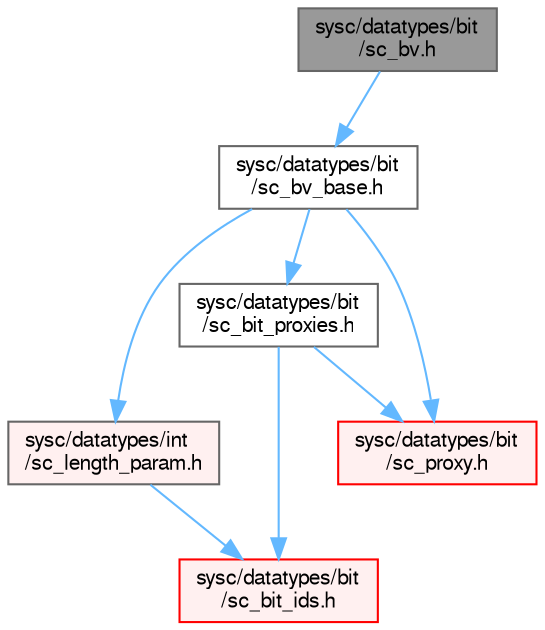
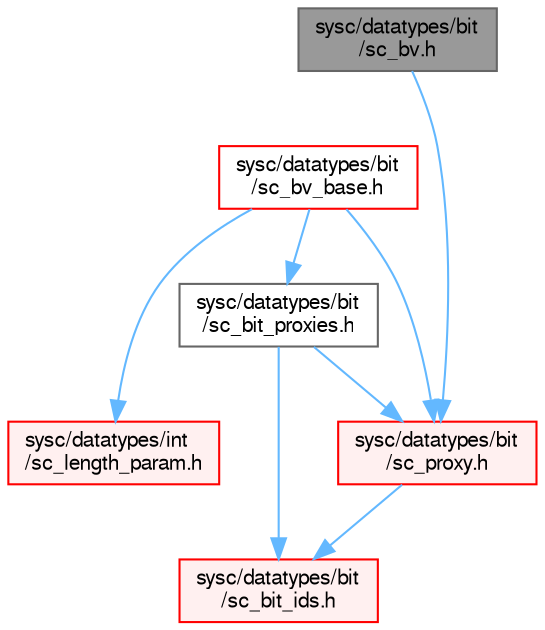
(363, 99) -> (447, 233)
(318, 177) -> (318, 177)
(114, 453) -> (114, 453)
(188, 515) -> (366, 515)
